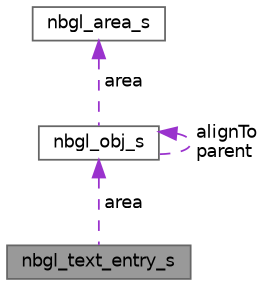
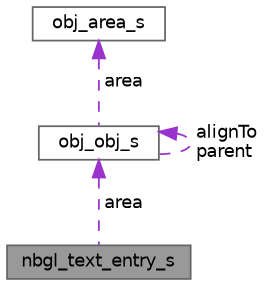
(99, 24) -> (99, 24)
(99, 143) -> (99, 143)
